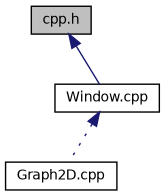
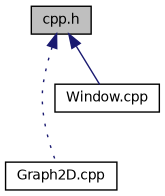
(80, 143) -> (43, 105)
